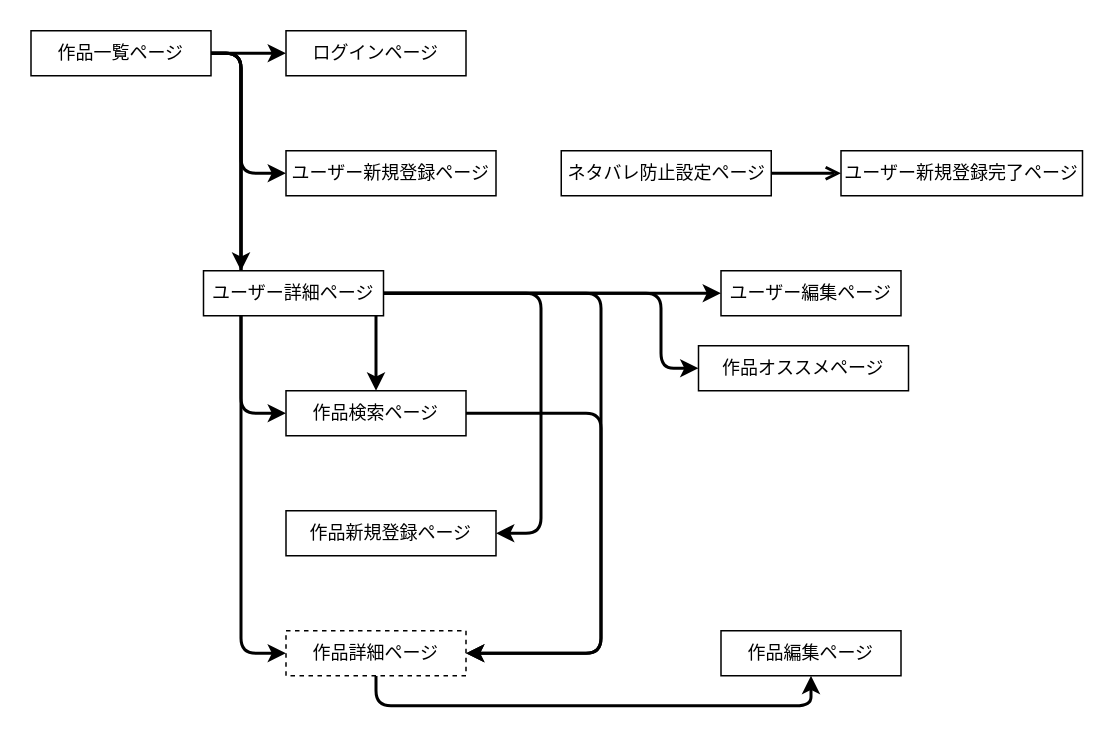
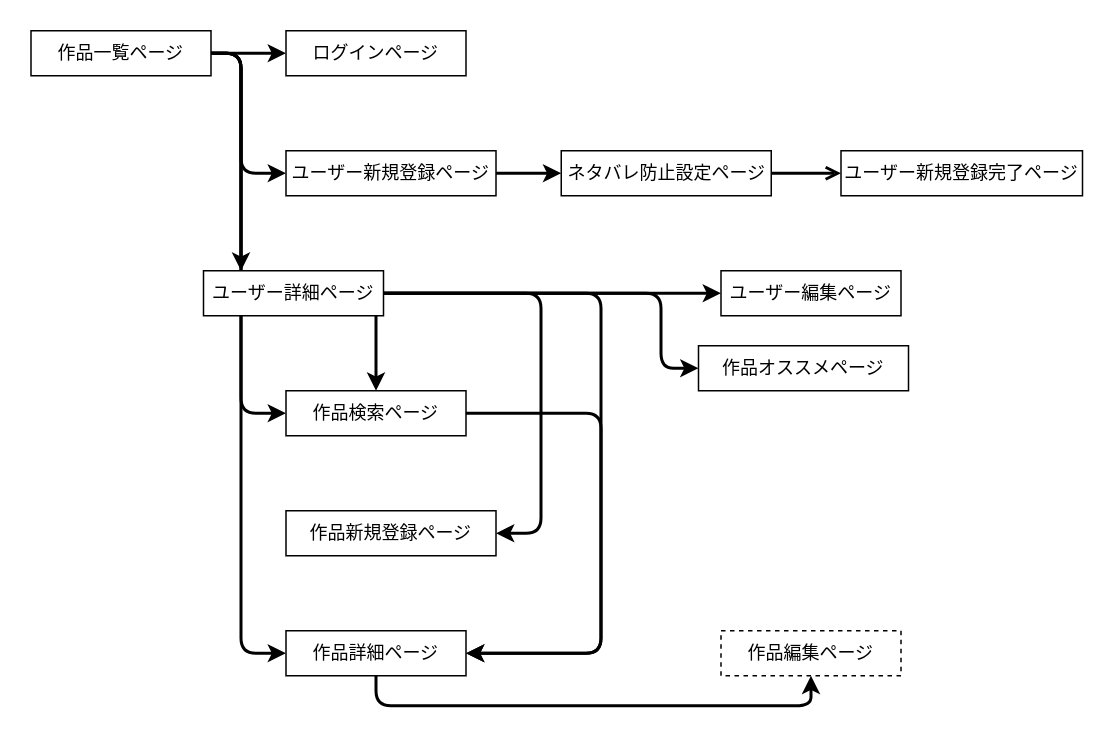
none -> (522, 173)
(376, 653) -> (376, 653)
(811, 653) -> (811, 653)
